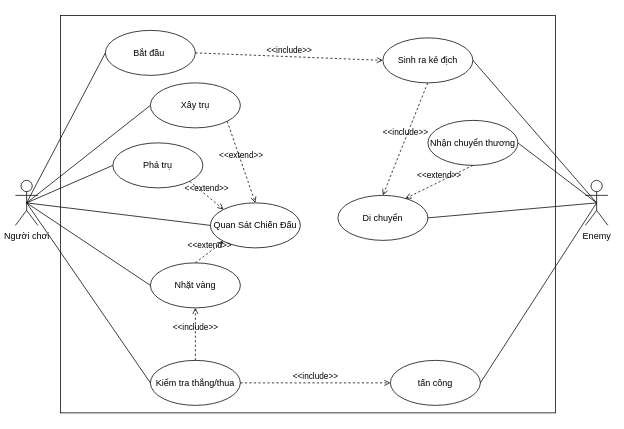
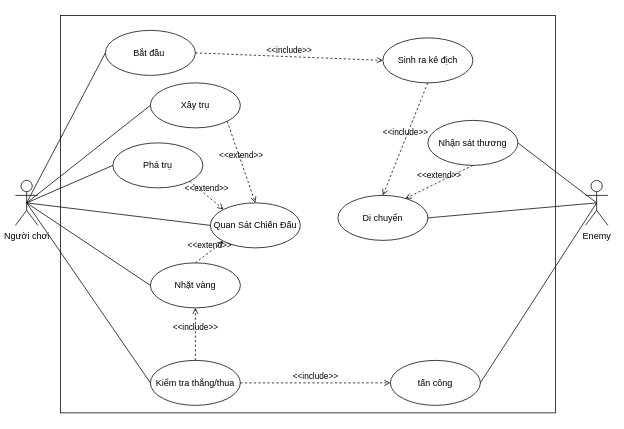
(530, 126) -> none
(473, 143) -> (473, 143)
